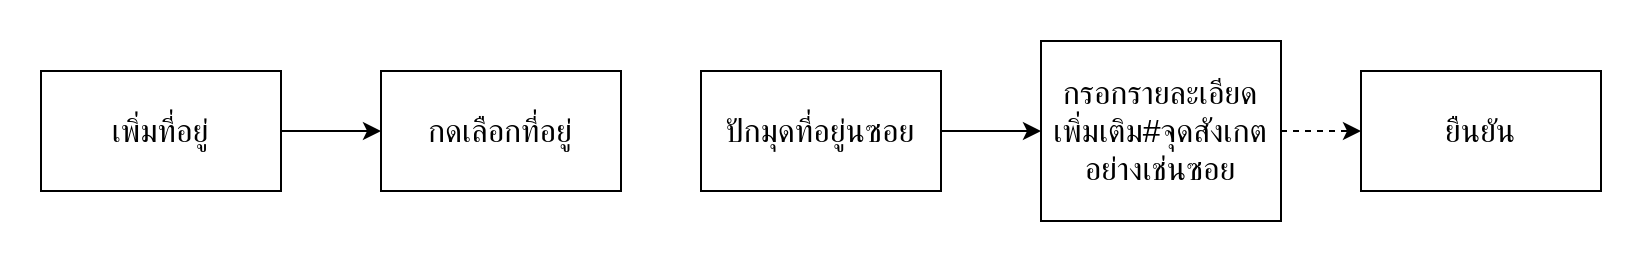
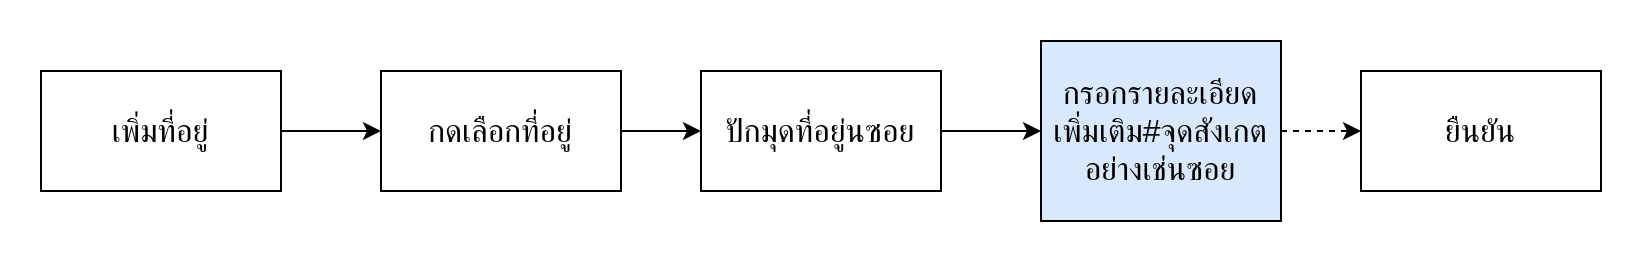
none -> (654, 131)
(1161, 131) -> (1161, 131)
